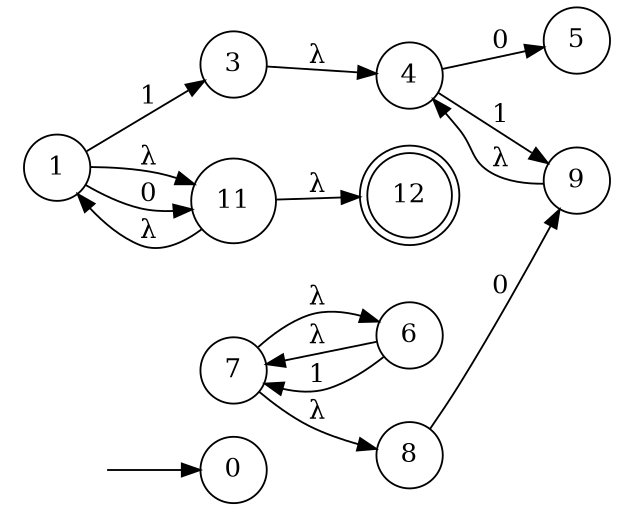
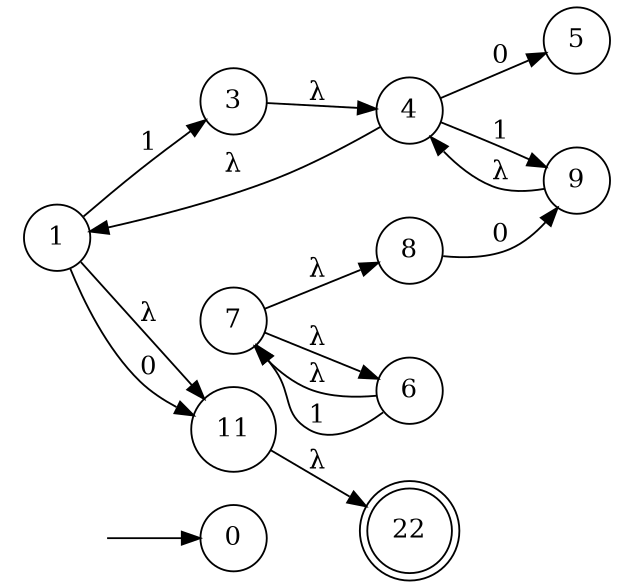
(410, 195) -> (410, 531)
(142, 246) -> (248, 189)
